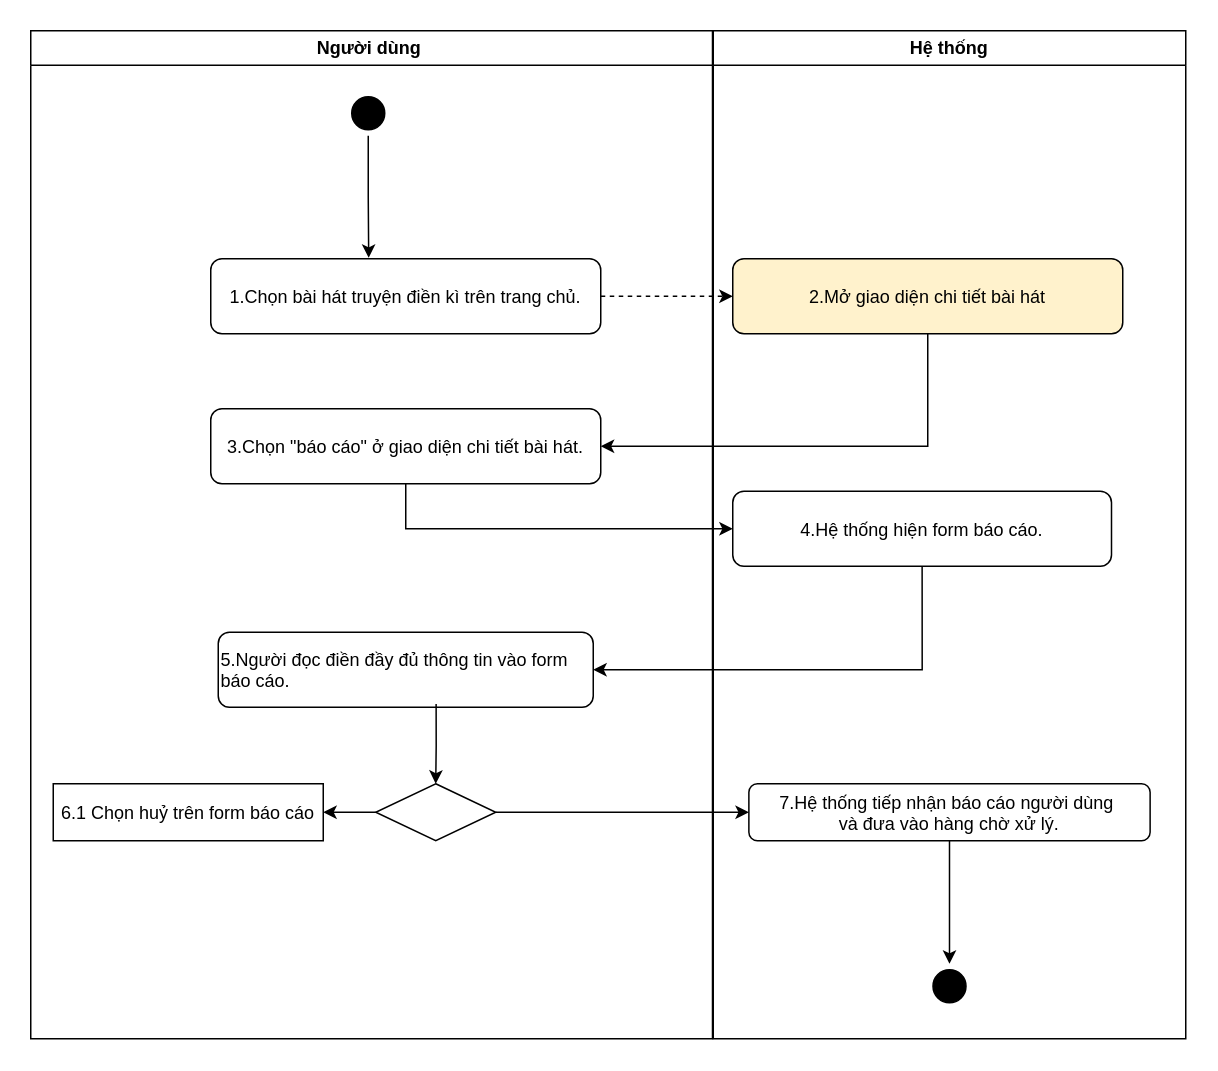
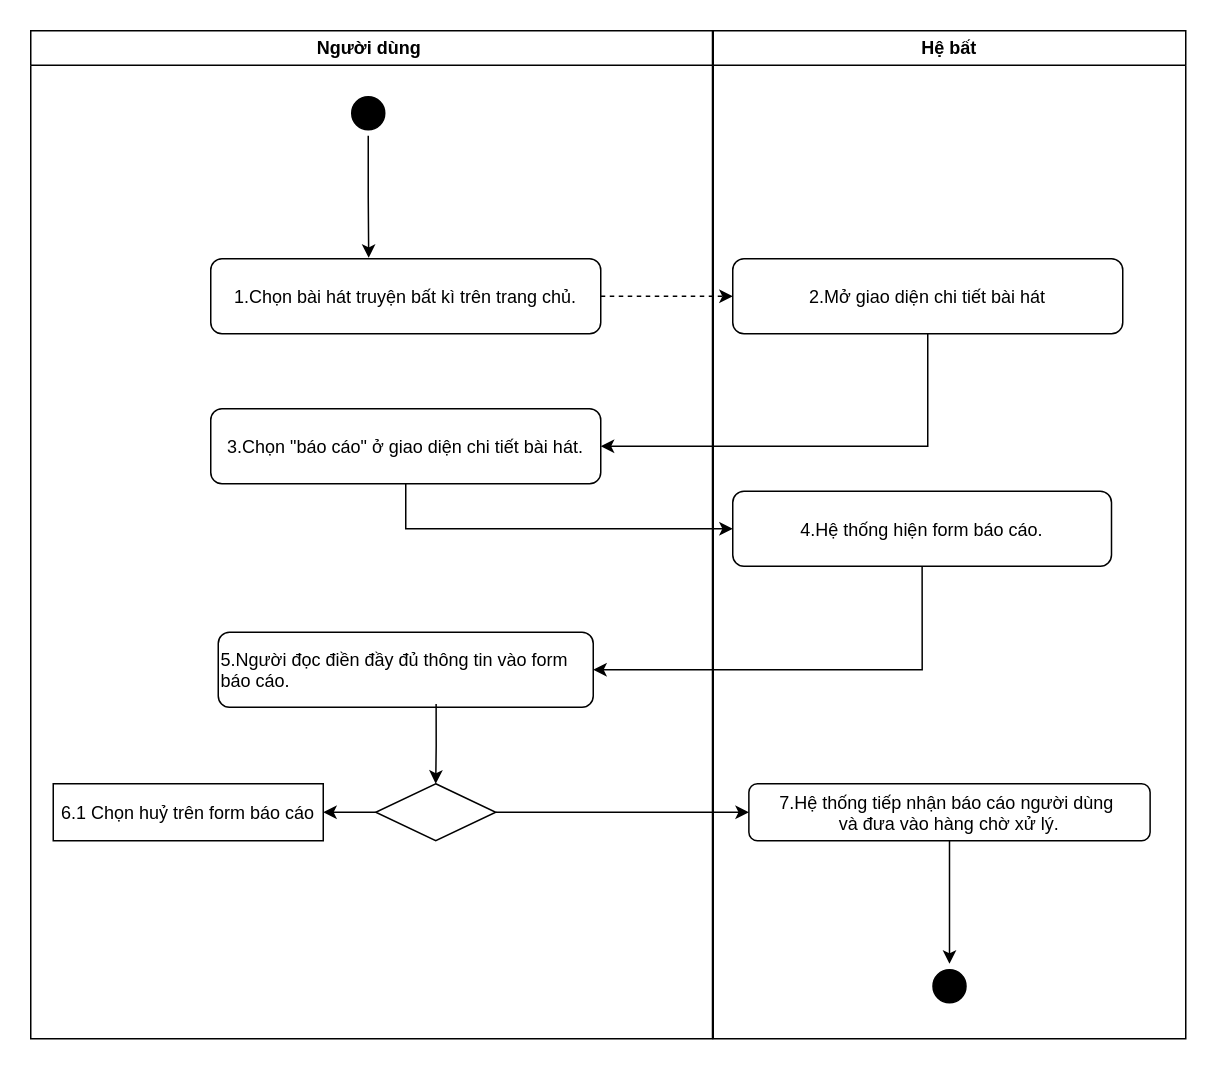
(950, 49) -> (950, 49)
(928, 296) -> (928, 296)
(405, 297) -> (405, 297)
